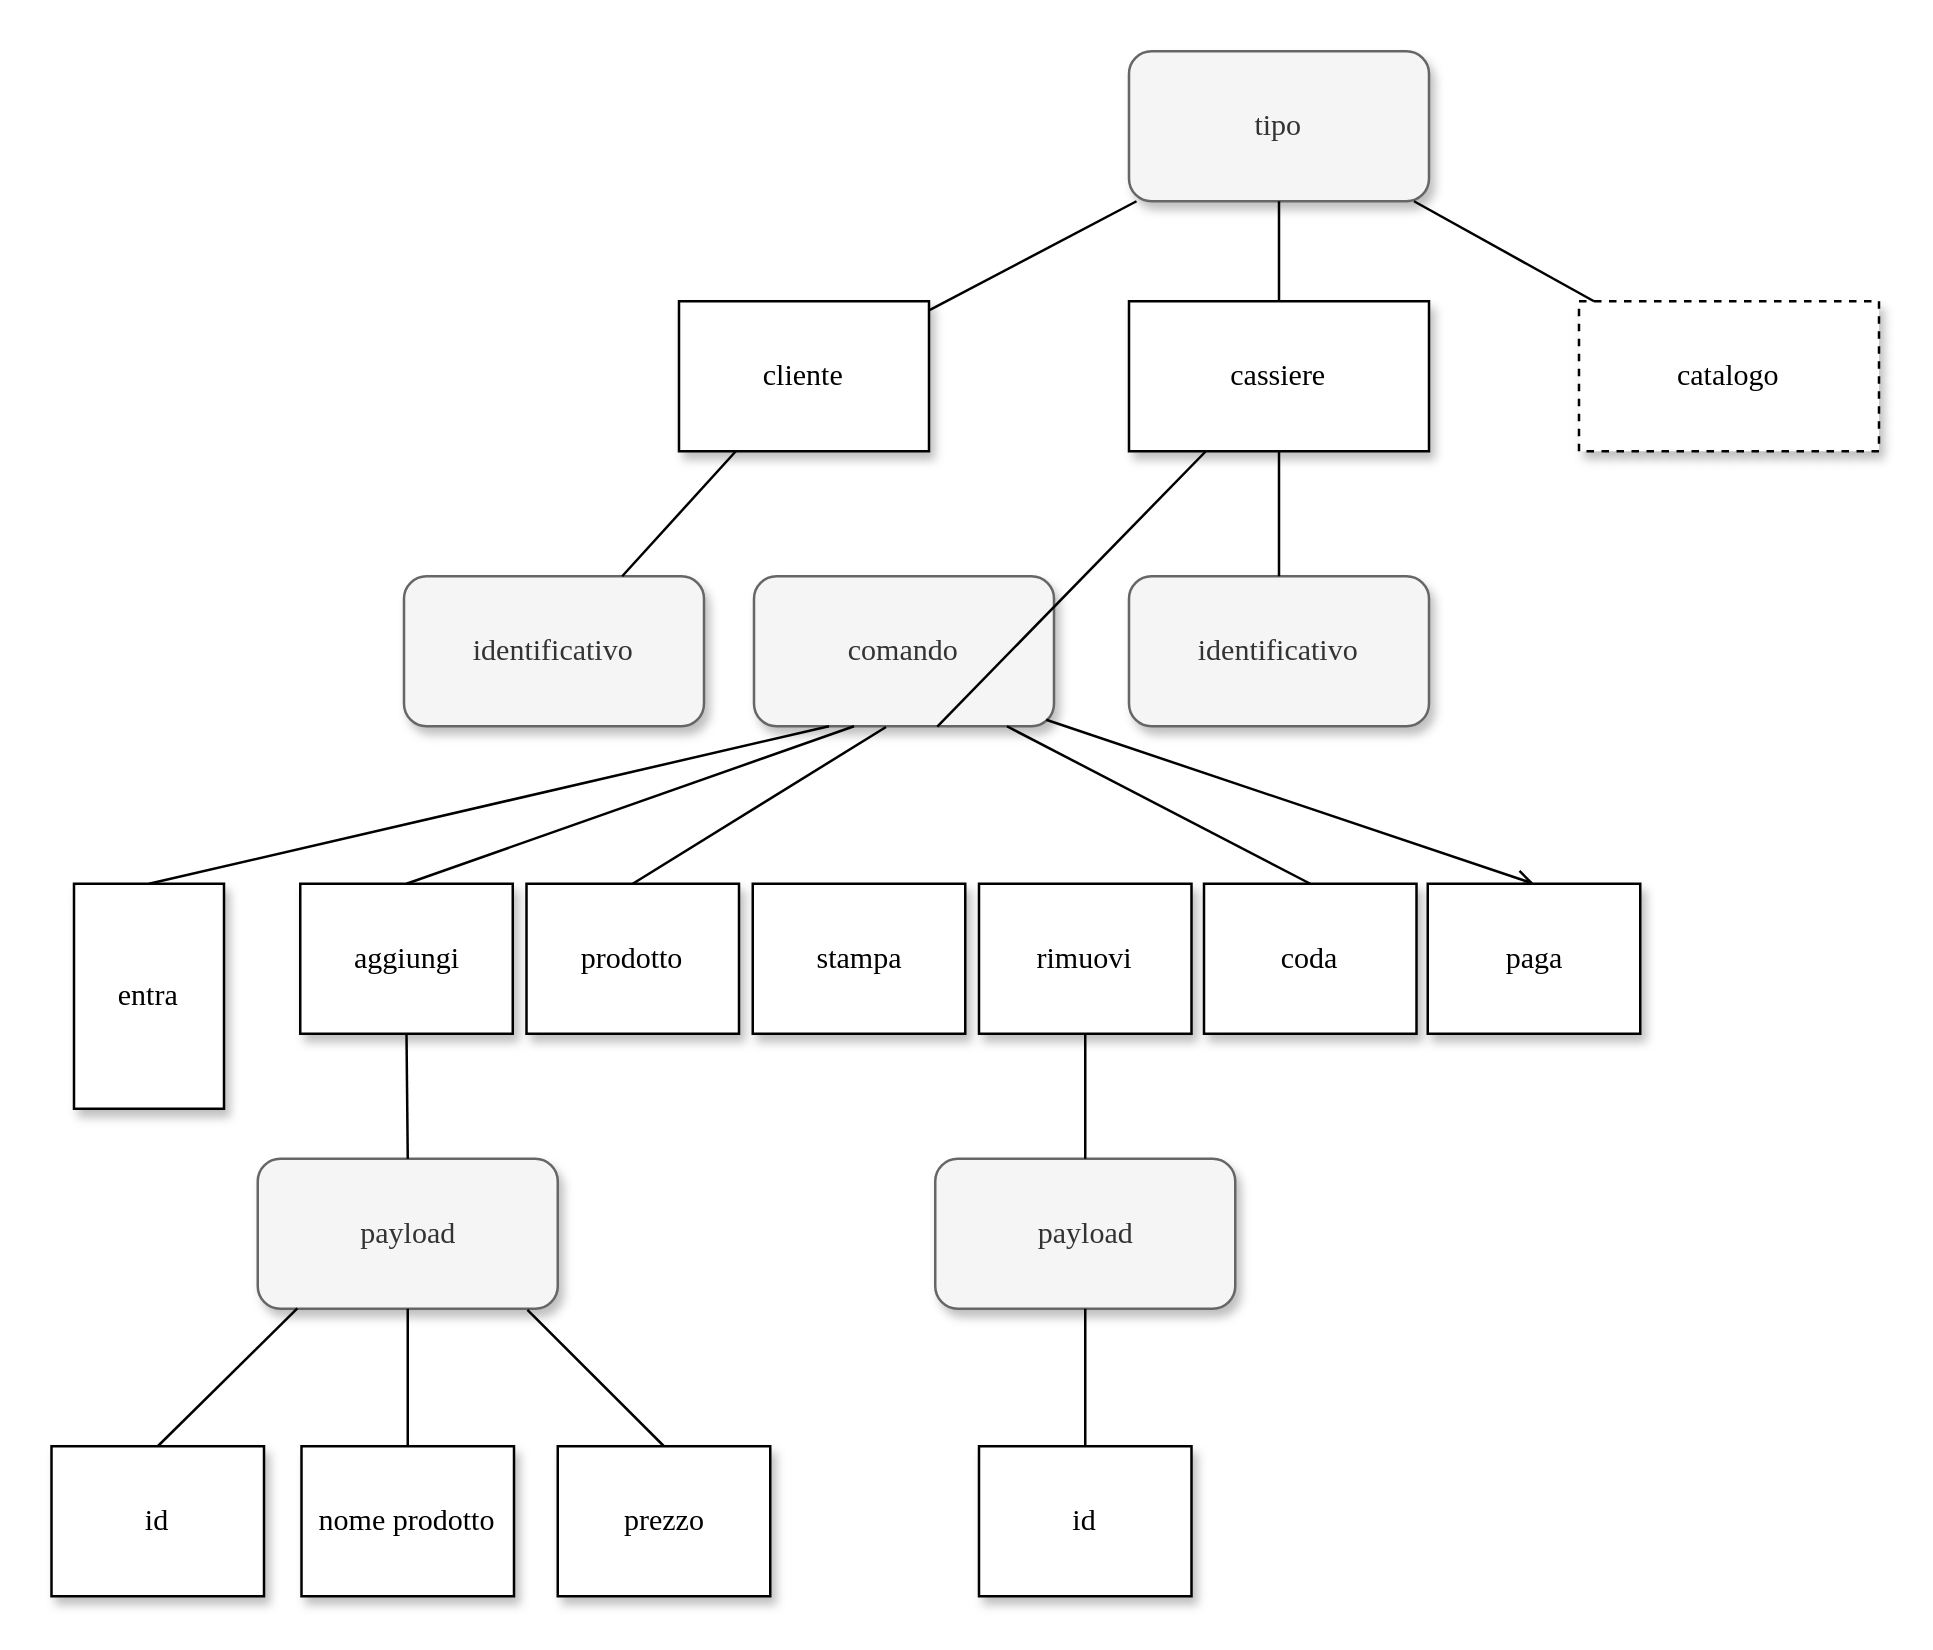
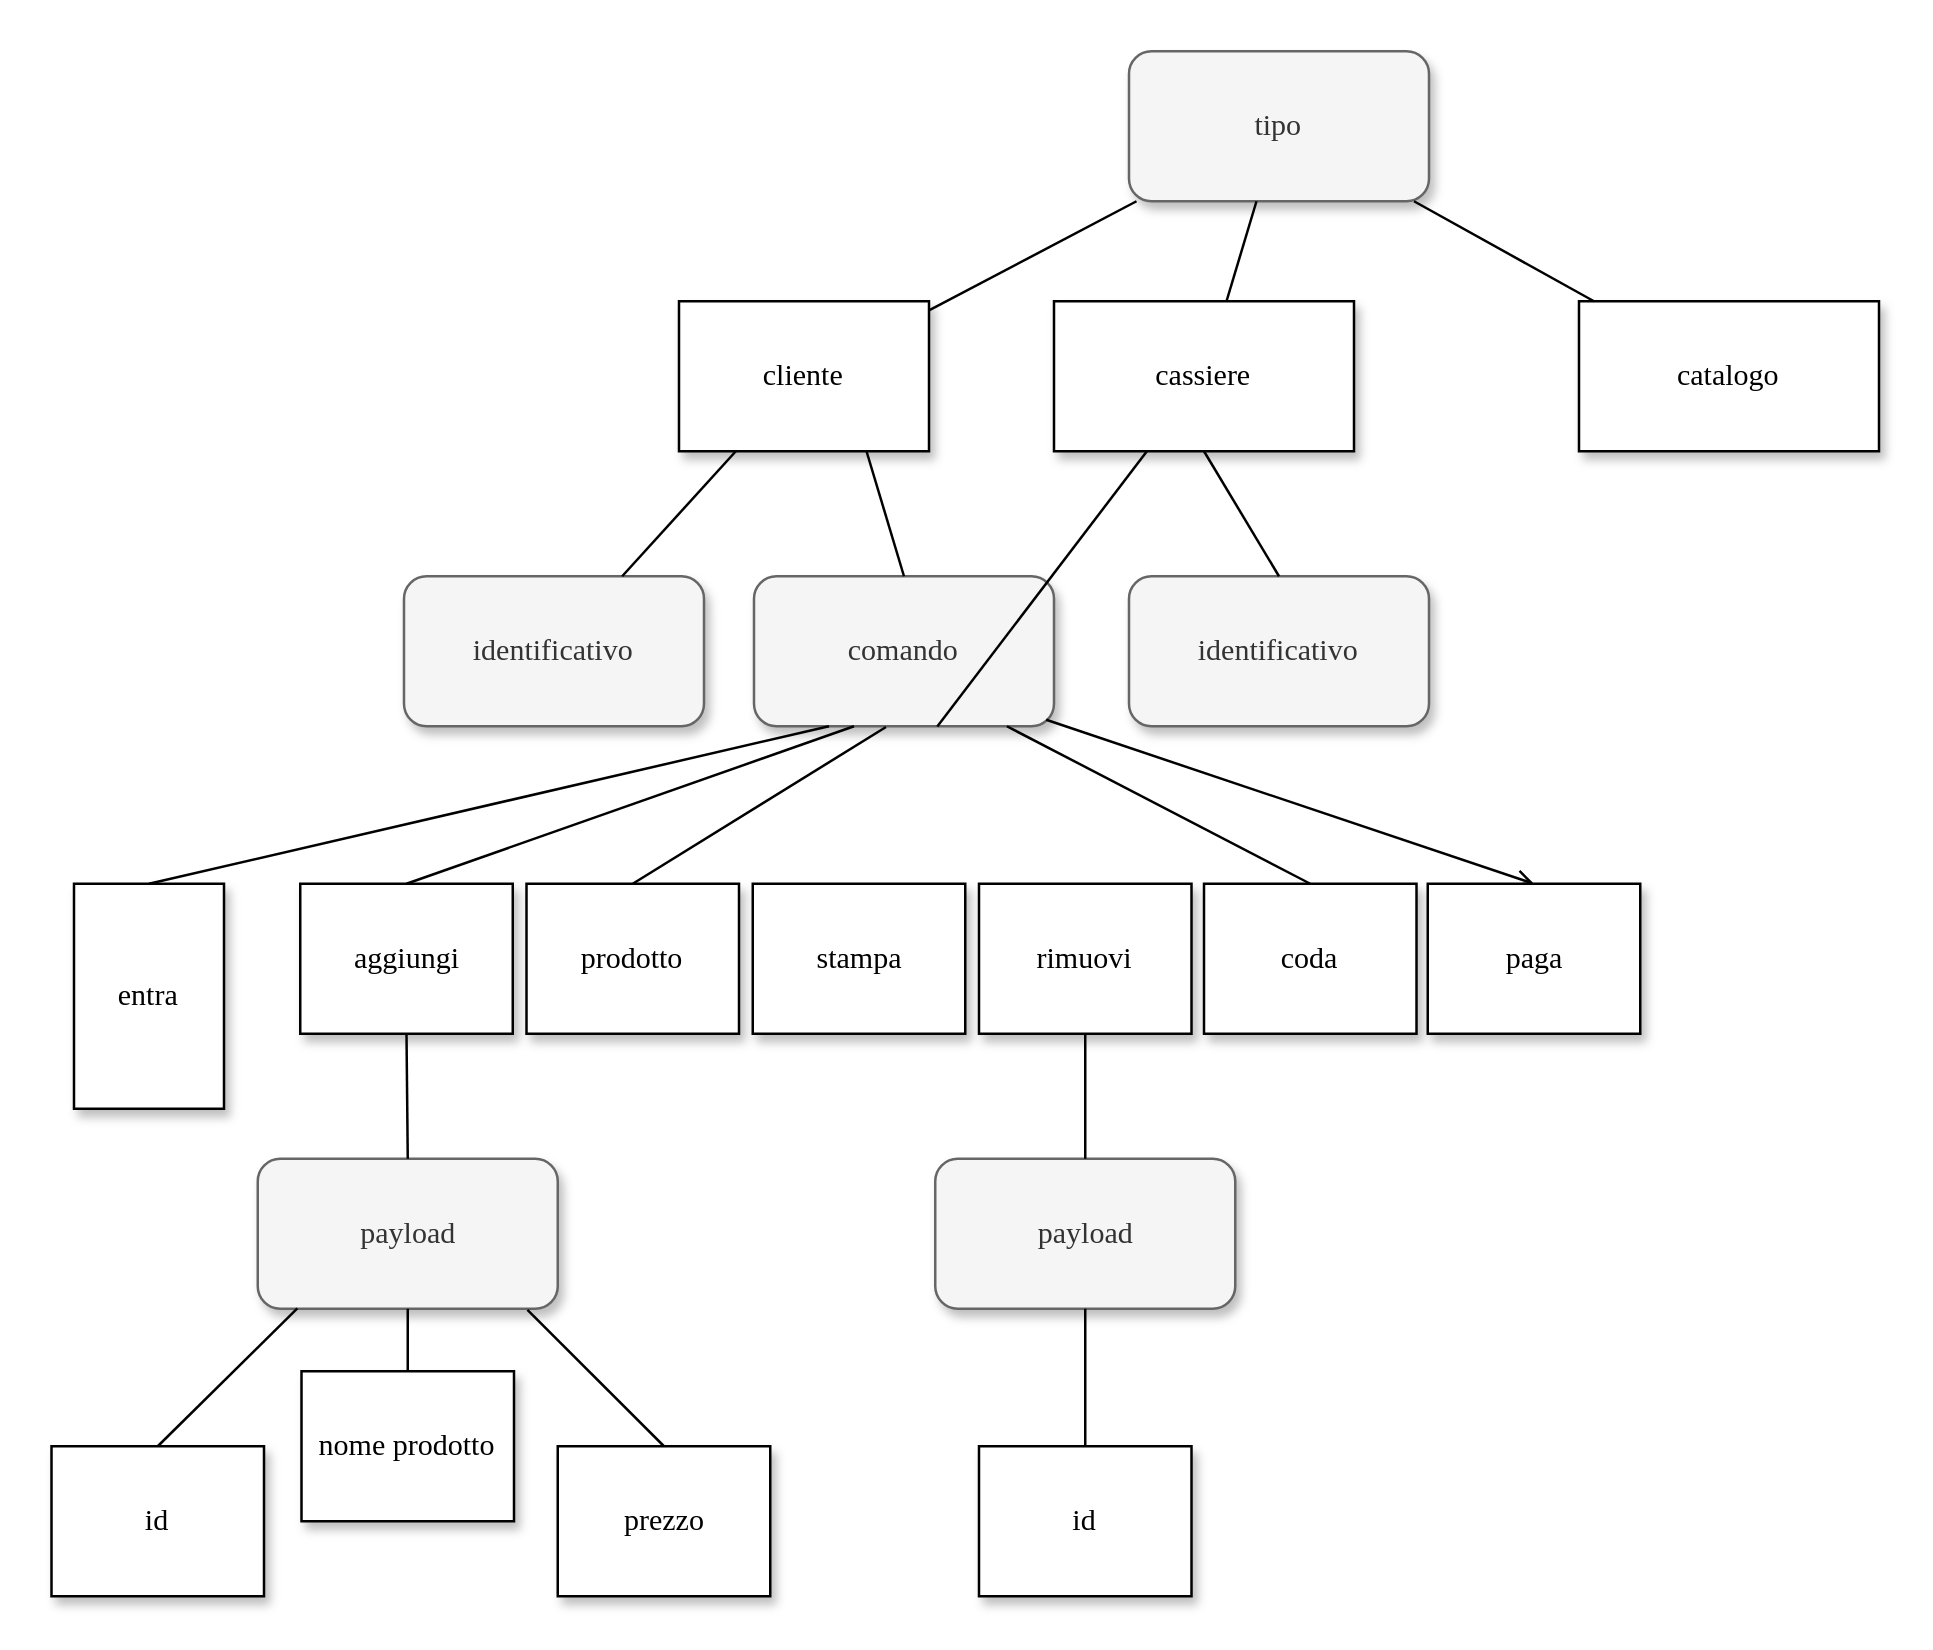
(1279, 376) -> (1204, 376)
(1729, 376) -> (1729, 376)
none -> (885, 514)
(408, 1521) -> (408, 1446)
